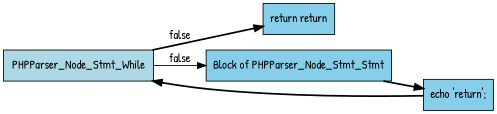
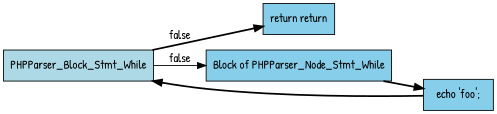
(78, 66) -> (78, 66)
(299, 66) -> (299, 66)
(458, 95) -> (458, 95)
